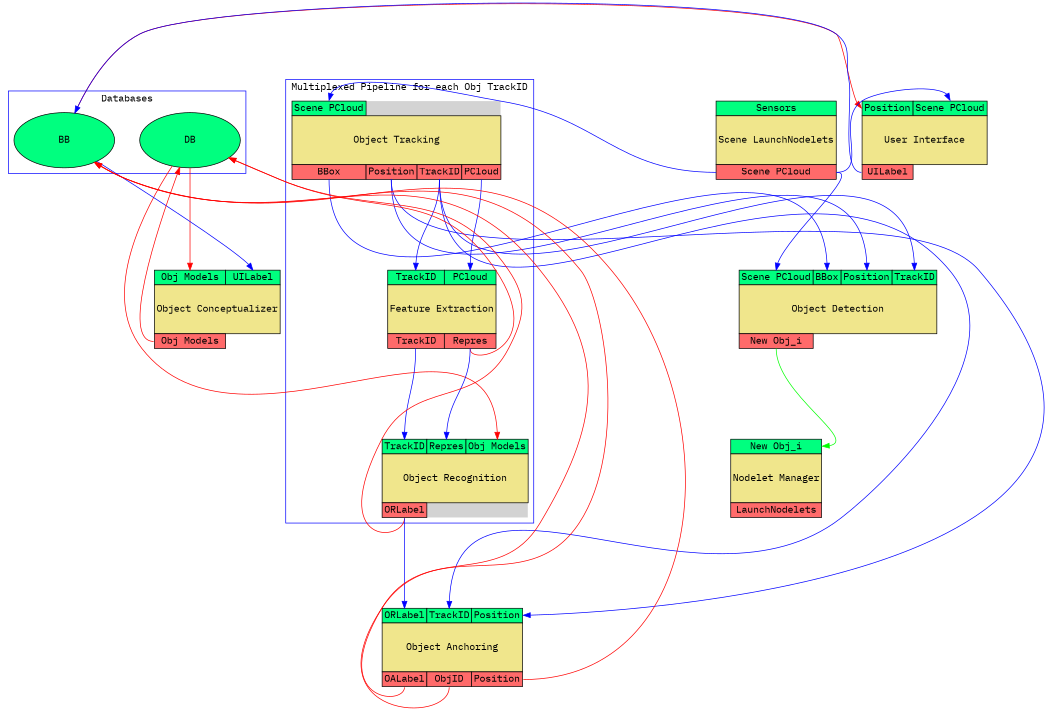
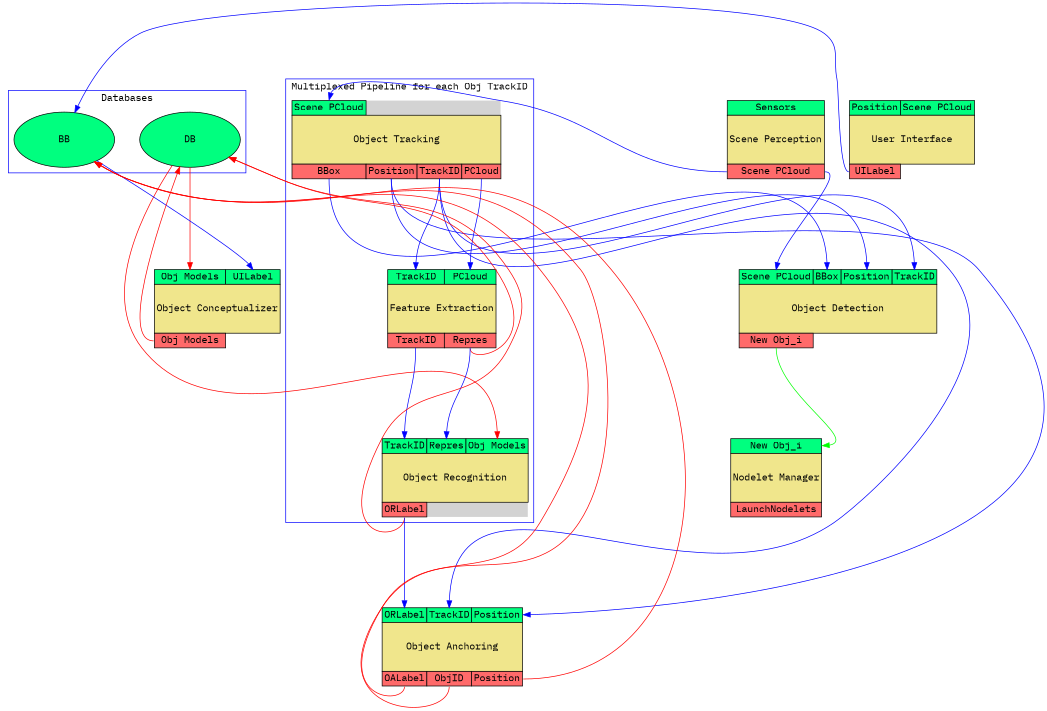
(472, 4) -> none
(863, 100) -> none
(776, 140) -> (776, 139)
